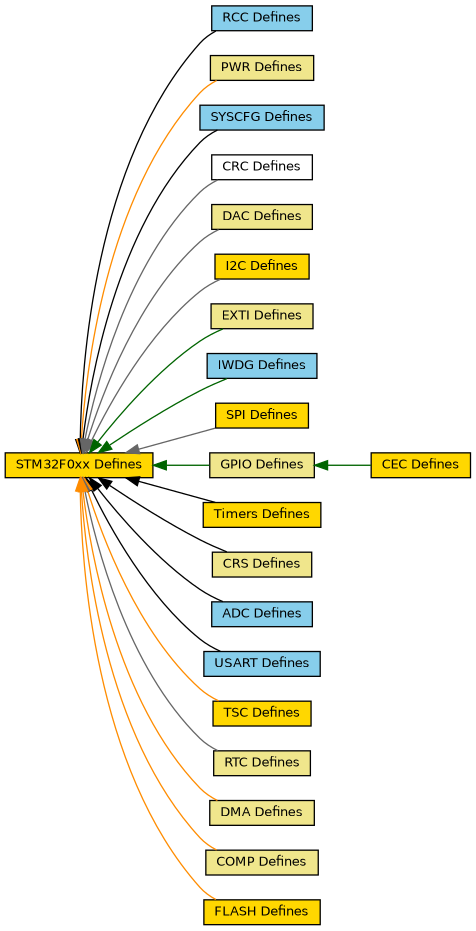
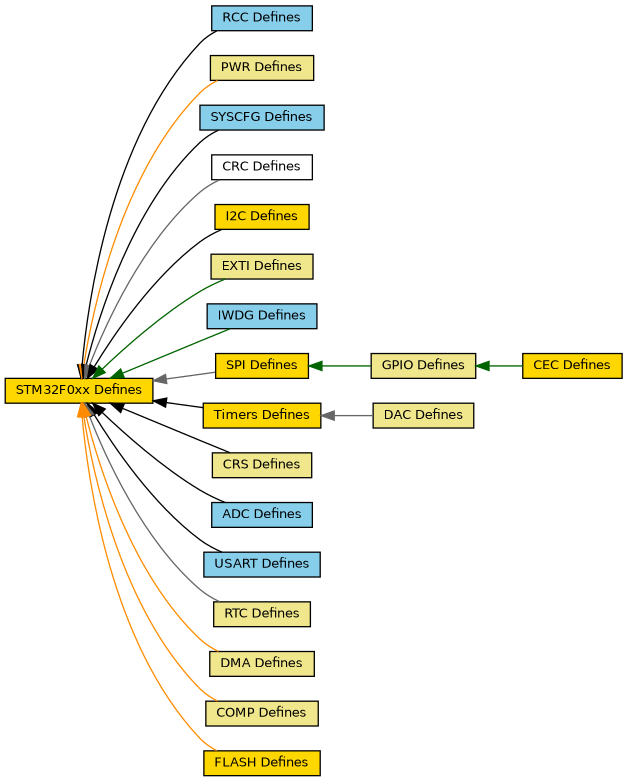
(137, 324) -> (354, 416)
(145, 351) -> (150, 290)
(188, 465) -> (347, 366)
(262, 714) -> none
